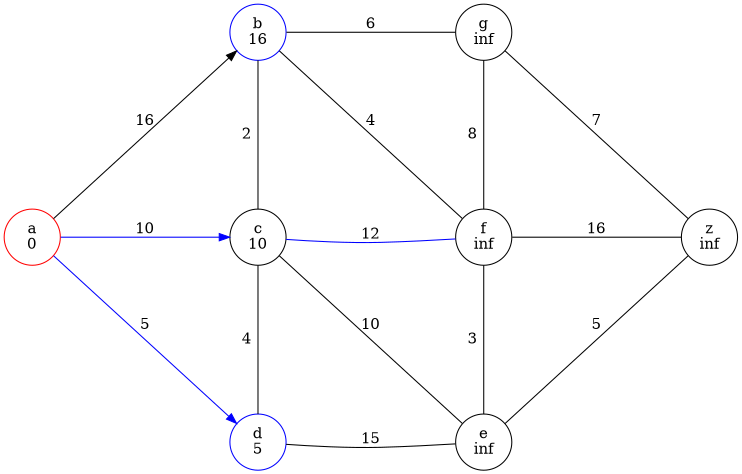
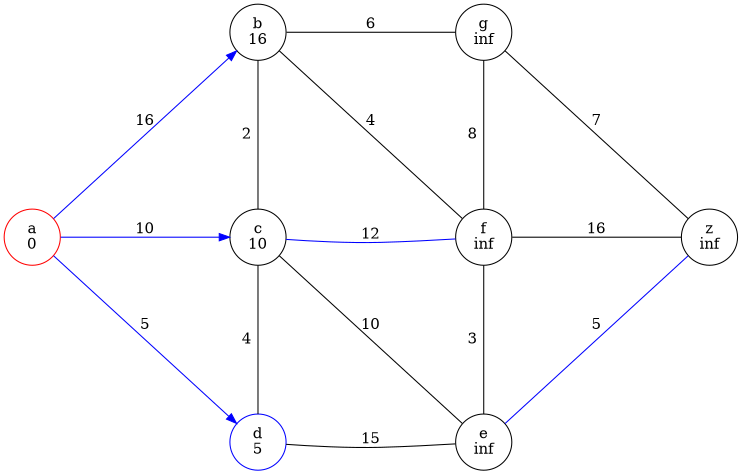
(258, 32) -> (258, 32)
(141, 138) -> (141, 138)
(597, 340) -> (597, 340)
